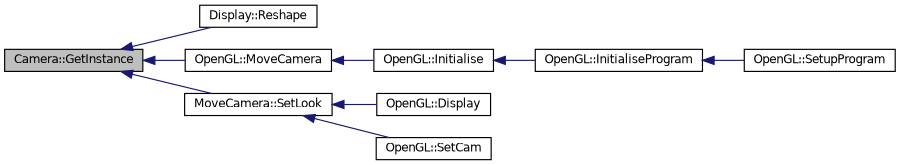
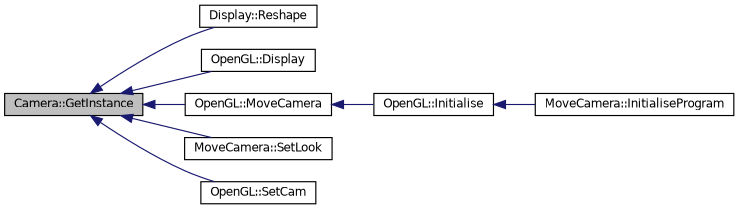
(619, 60) -> (635, 104)
(820, 60) -> none
(360, 104) -> (172, 81)
(352, 128) -> (155, 156)
